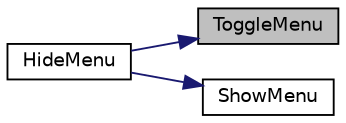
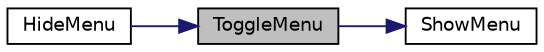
(158, 77) -> (362, 26)
